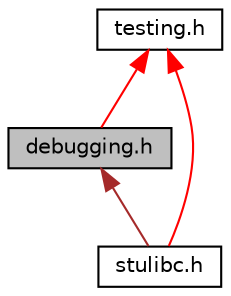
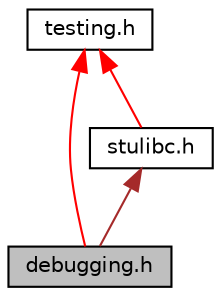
(131, 217) -> (115, 217)
